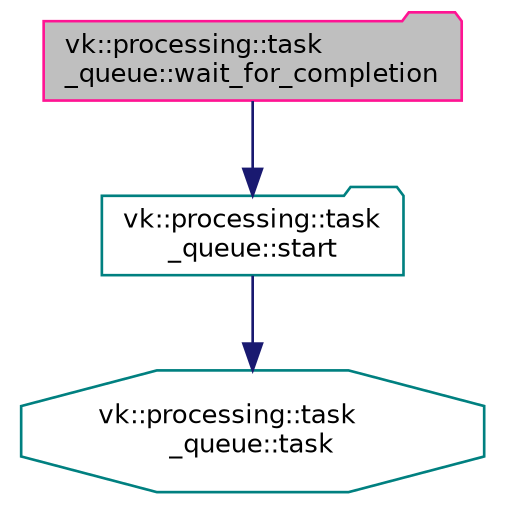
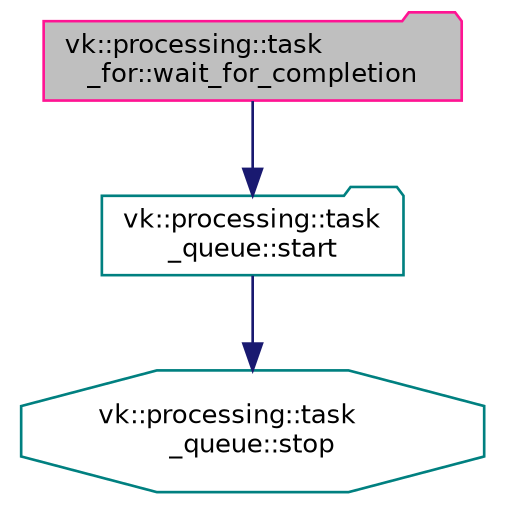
(253, 61) -> (253, 61)
(253, 431) -> (253, 431)
